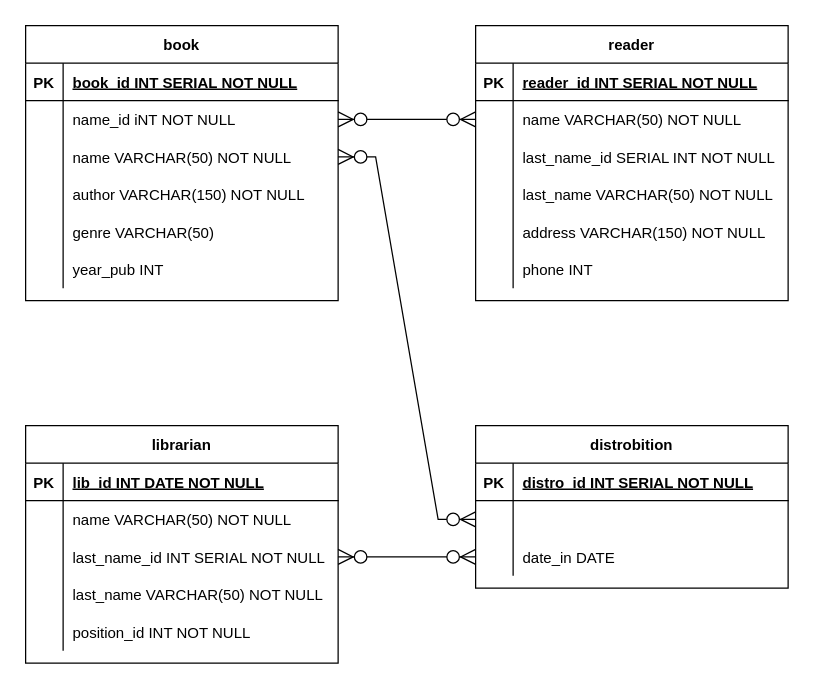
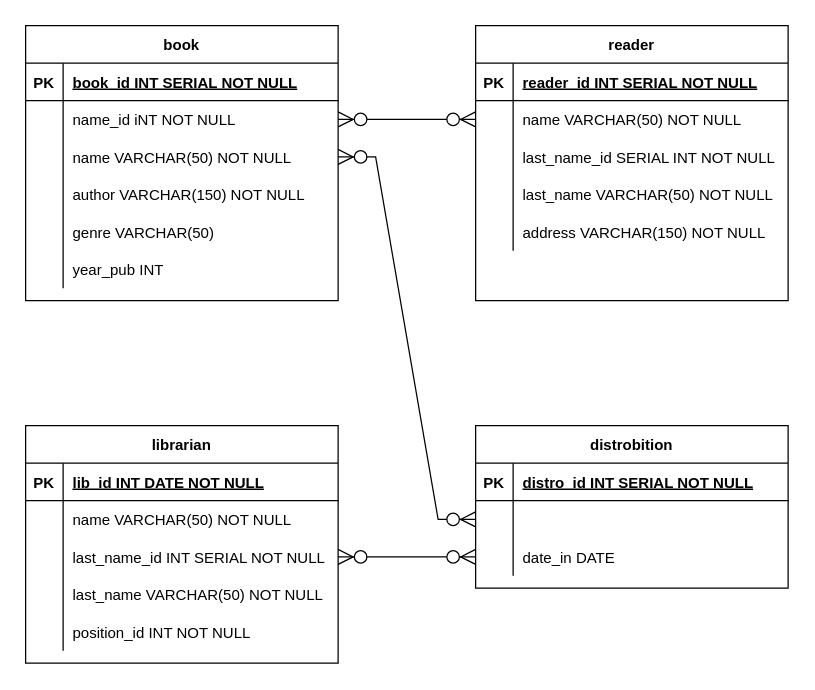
(651, 269) -> none
